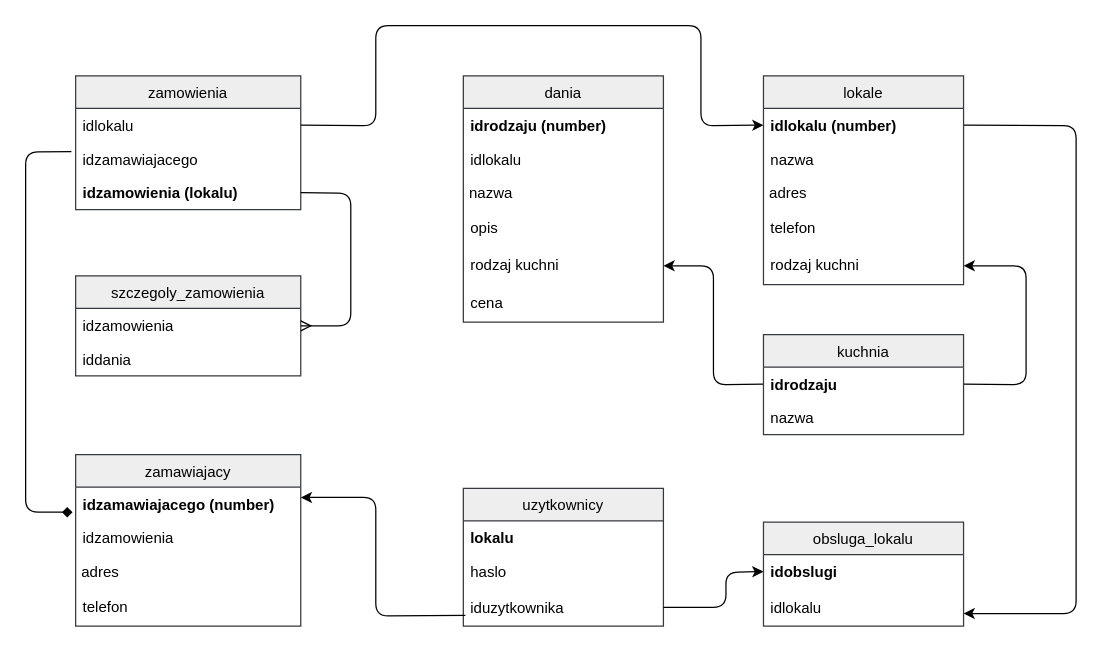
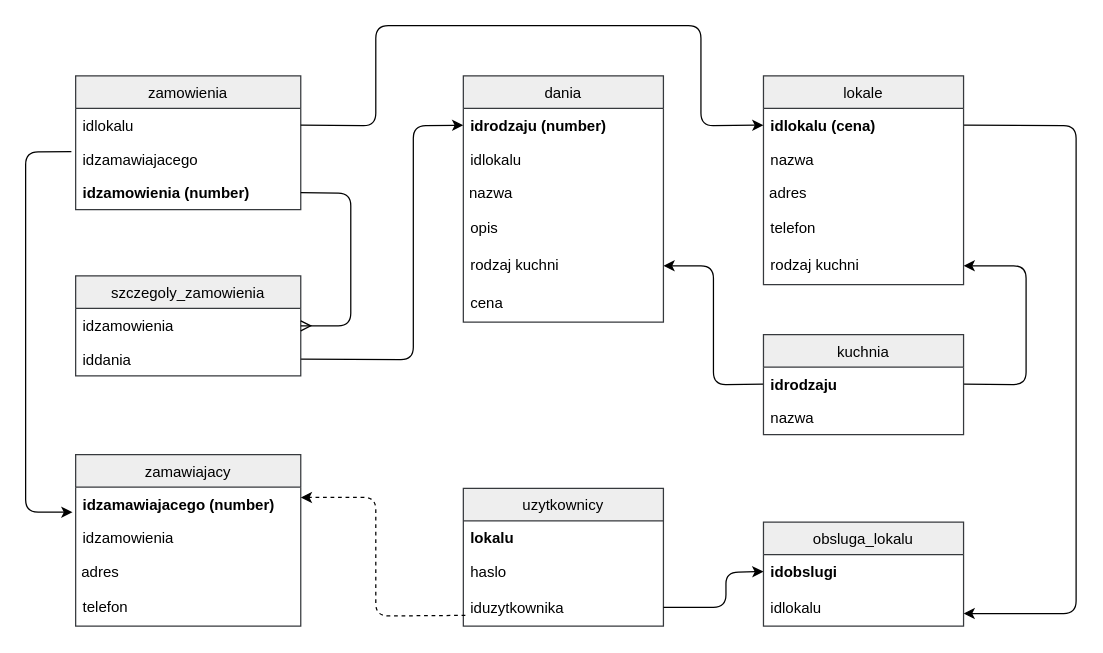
(834, 126) -> (825, 126)
(159, 193) -> (163, 193)
none -> (413, 278)
(62, 512) -> (62, 512)
(376, 567) -> (376, 567)
